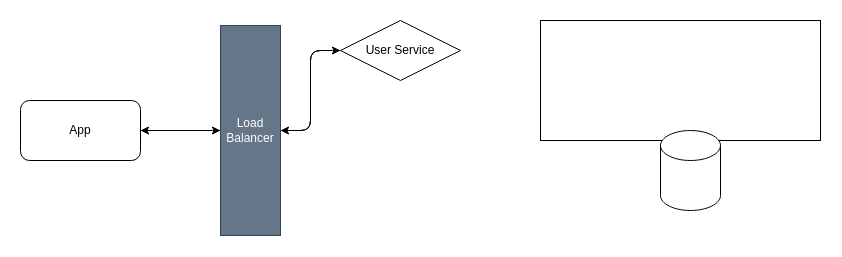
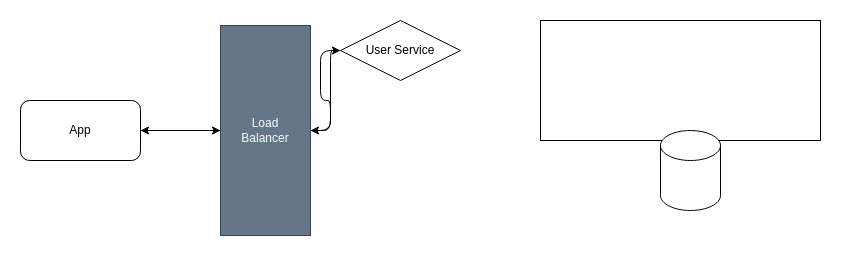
(251, 131) -> (266, 131)
